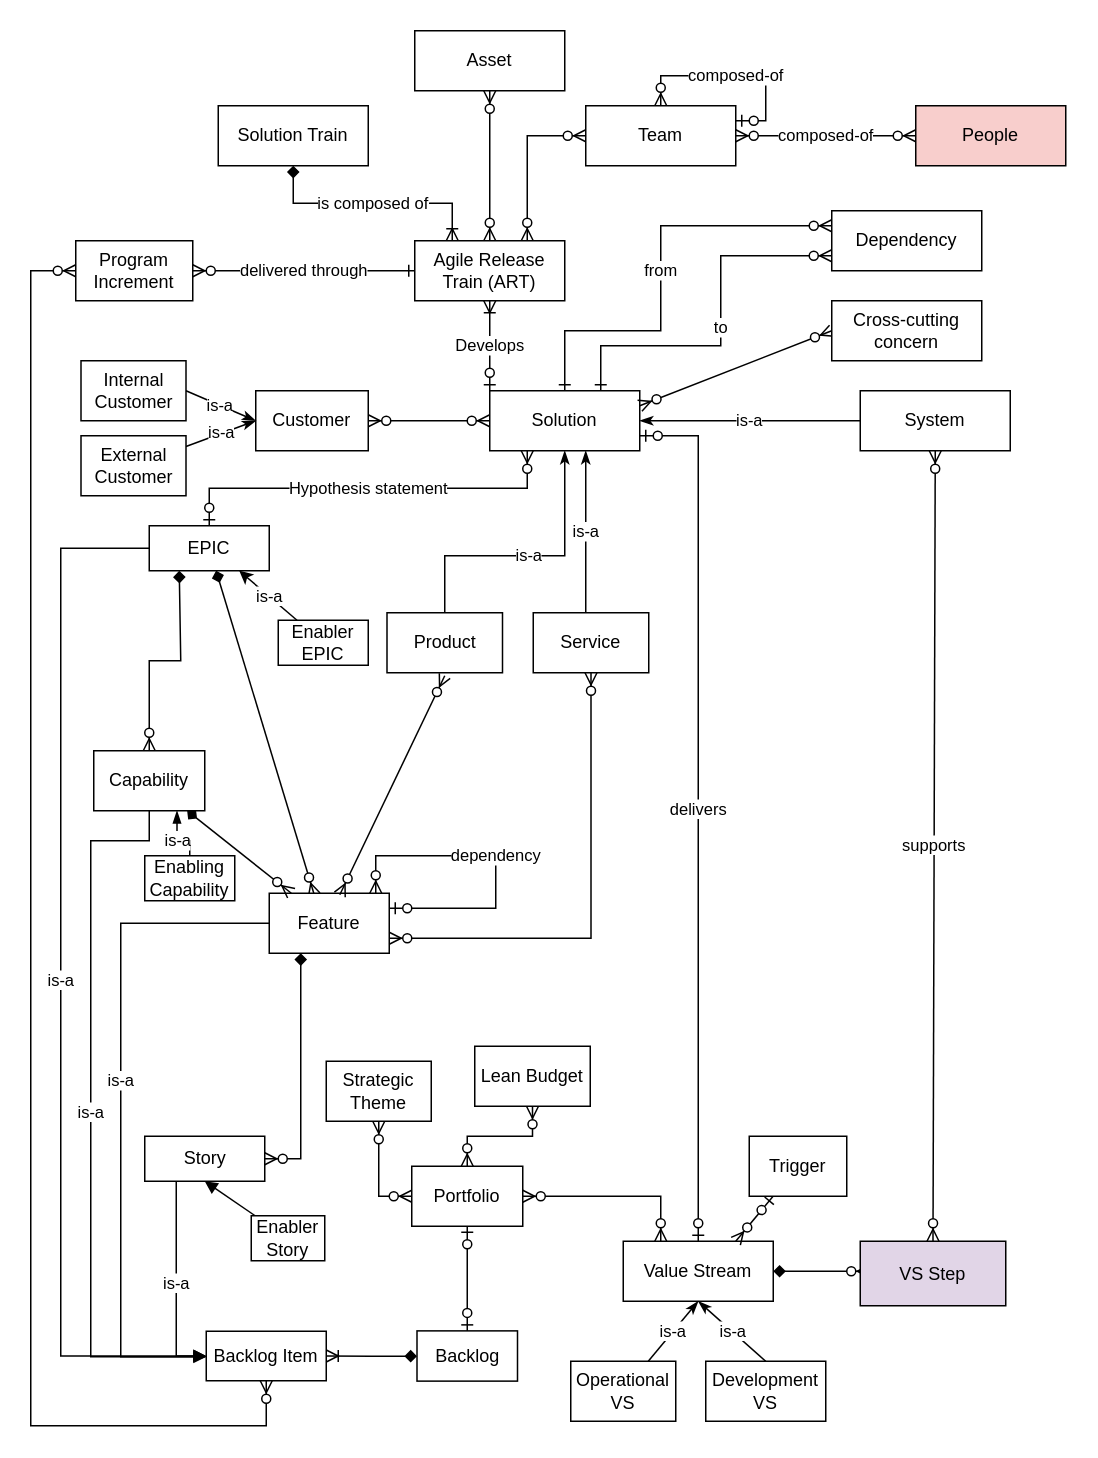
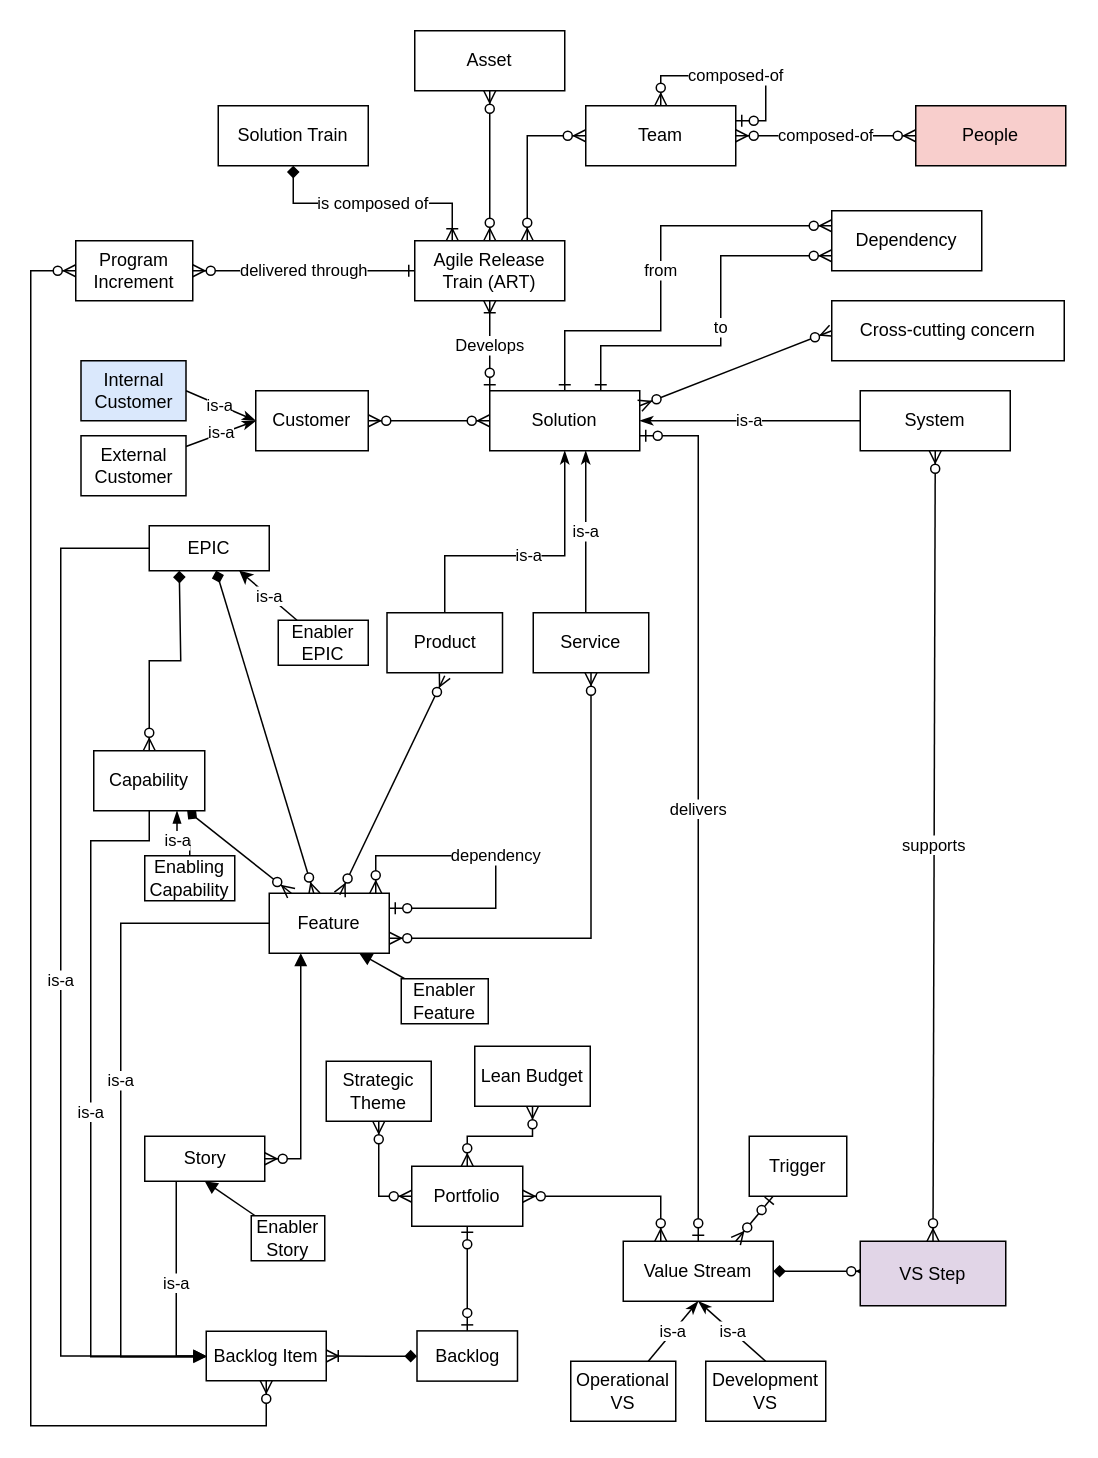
(907, 331) -> (948, 331)
(134, 391) -> (134, 391)
(368, 488) -> none
(301, 966) -> (301, 966)
none -> (388, 969)
none -> (445, 1001)
